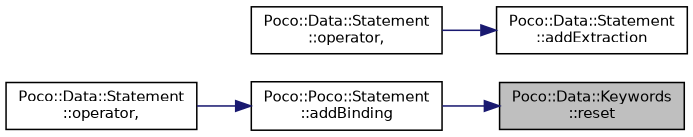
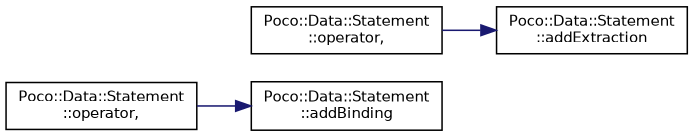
(347, 106) -> (347, 106)
(592, 106) -> none
